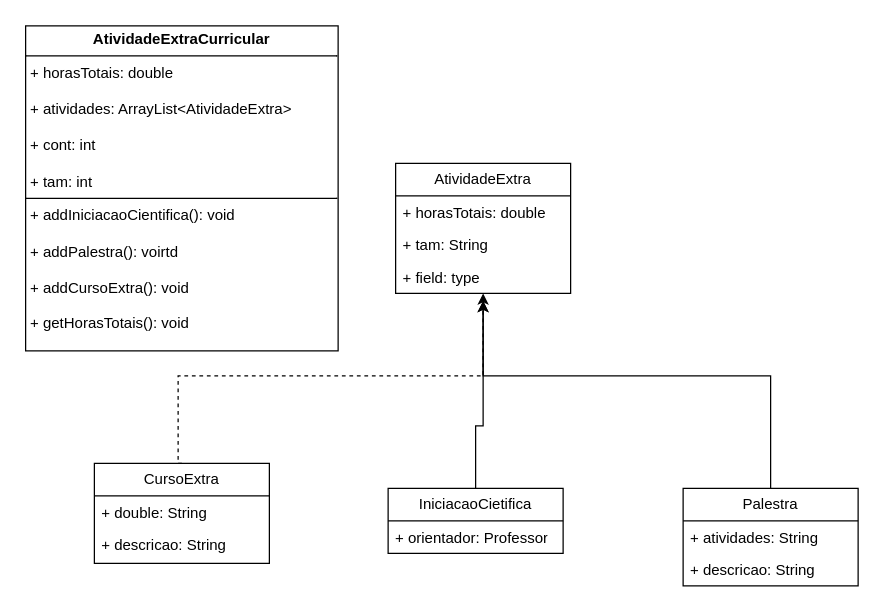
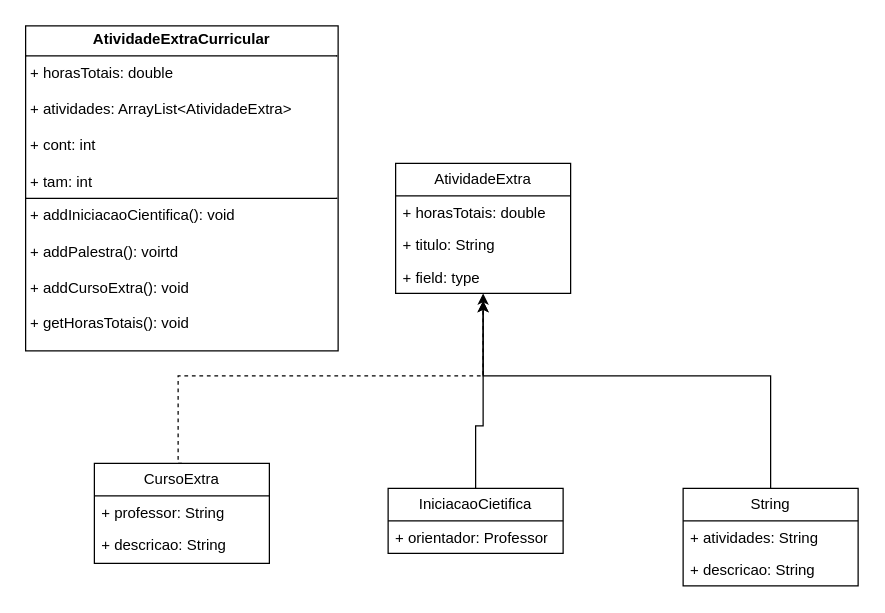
(450, 246) -> (459, 246)
(771, 504) -> (771, 504)
(159, 513) -> (174, 513)
